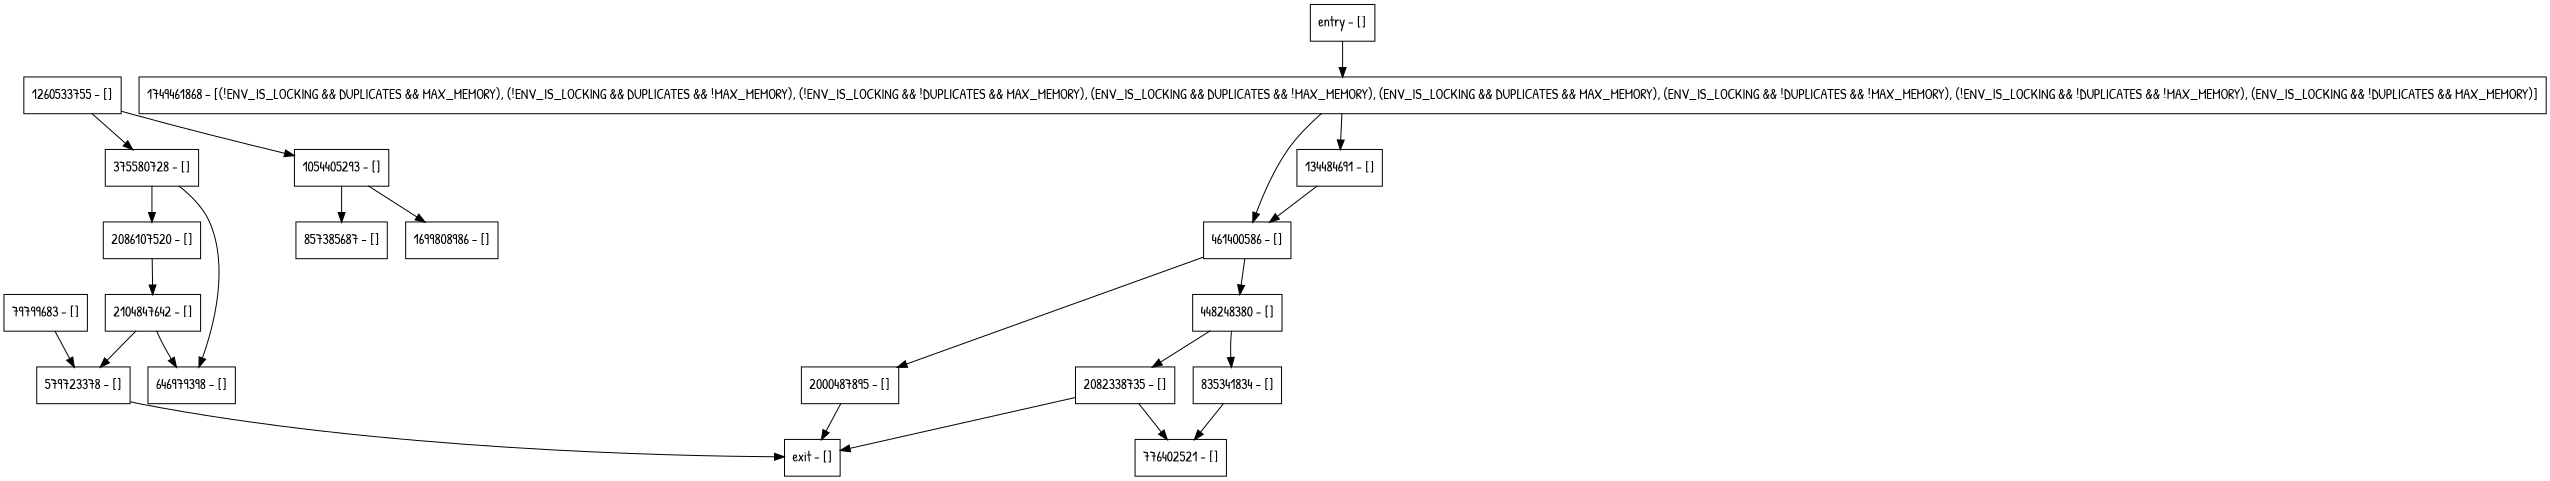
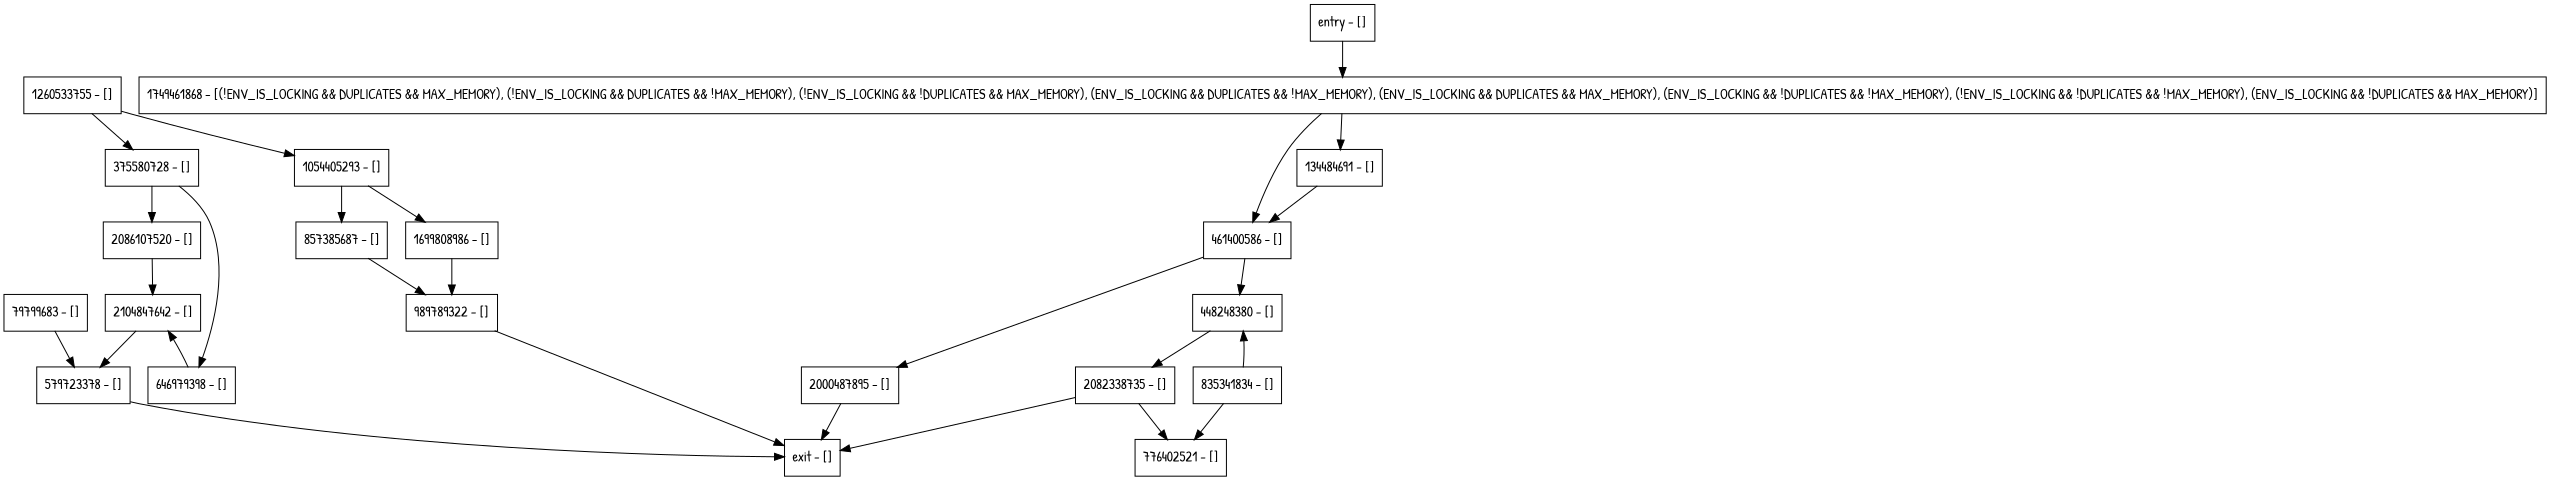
none -> (452, 313)
(1231, 344) -> (1244, 354)
(163, 345) -> (181, 353)
